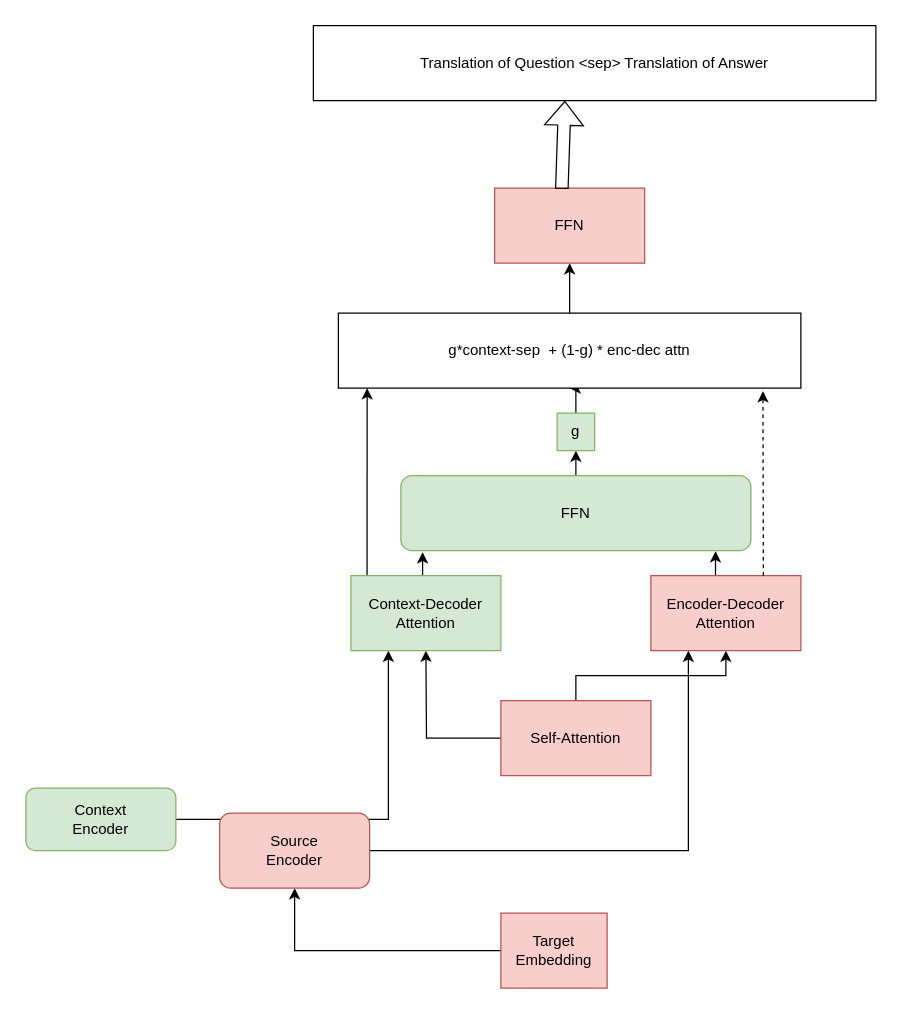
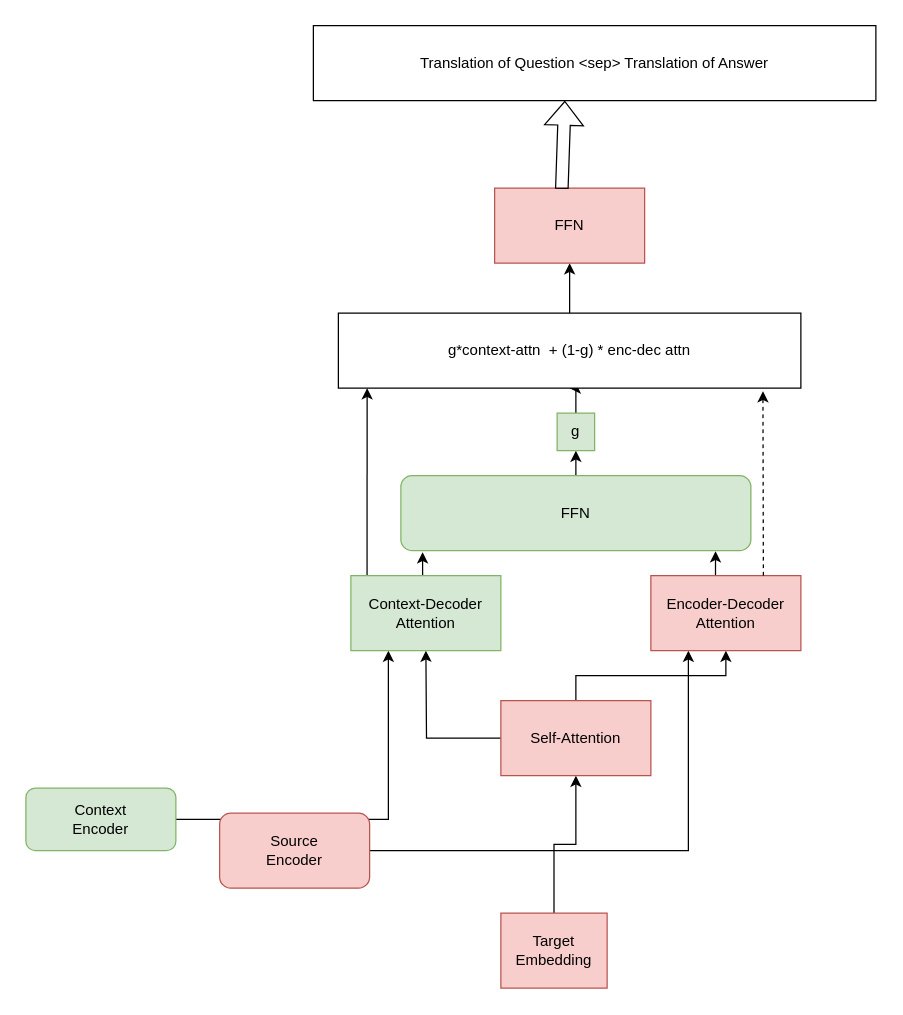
(569, 351) -> (569, 351)
(370, 951) -> (560, 844)
